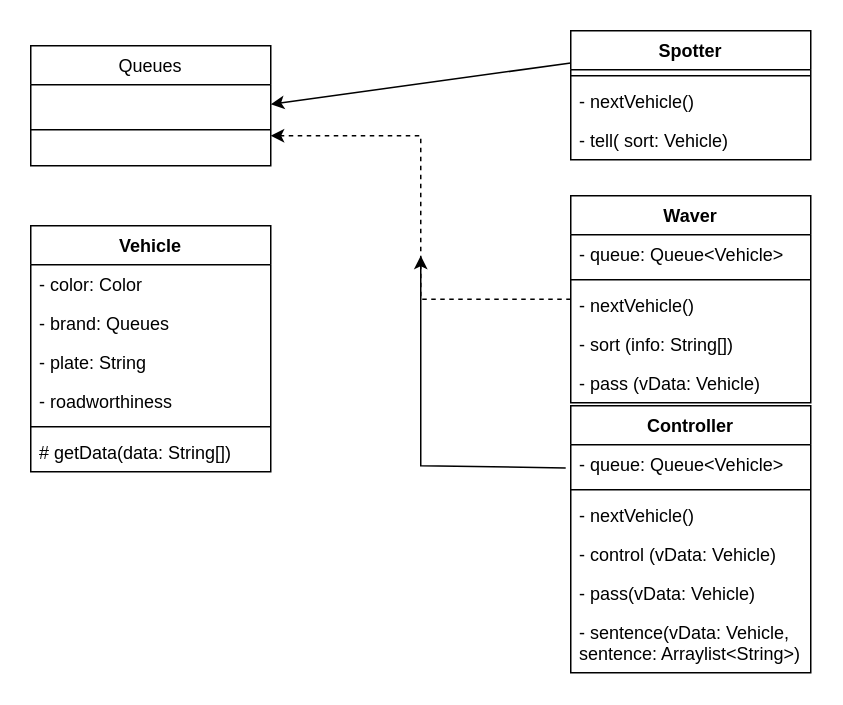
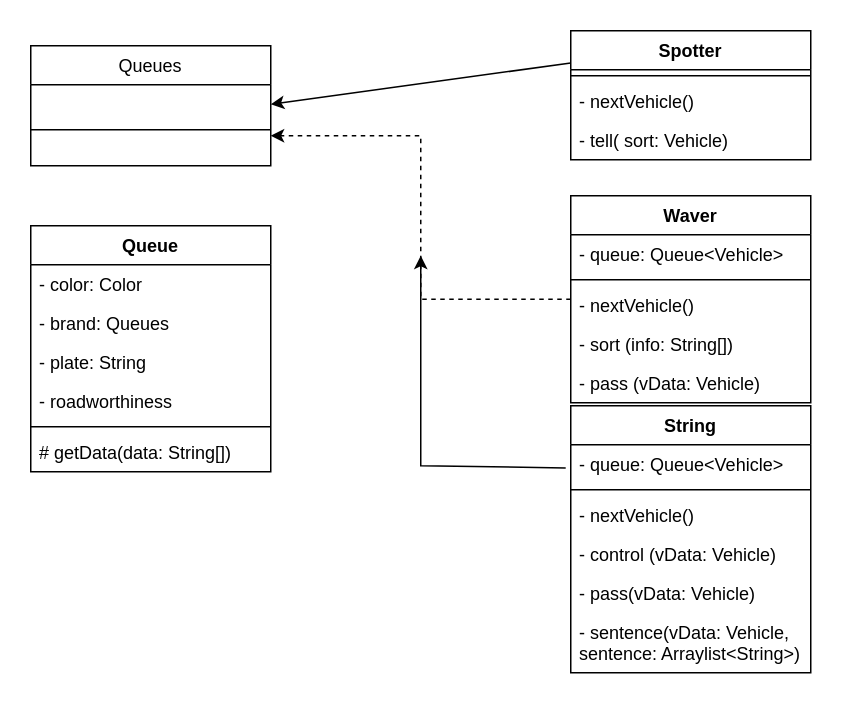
(150, 246) -> (150, 246)
(690, 426) -> (690, 426)
